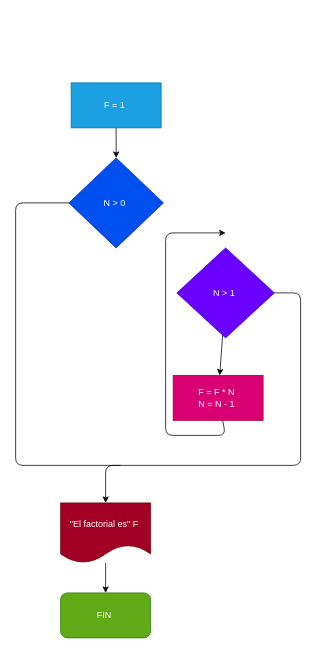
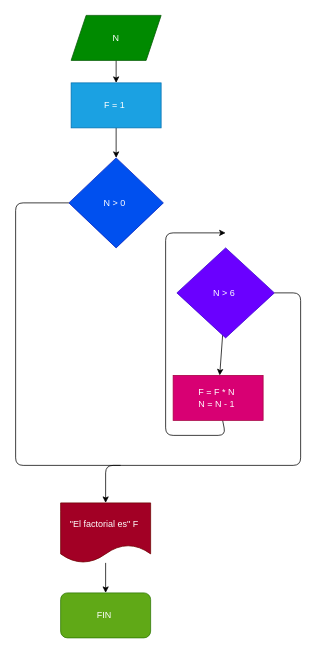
none -> (116, 38)
none -> (116, 76)
(225, 293) -> (225, 293)
